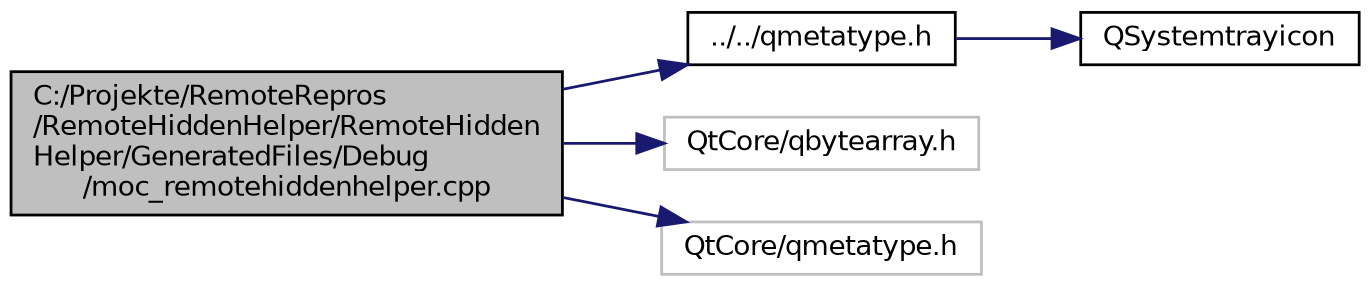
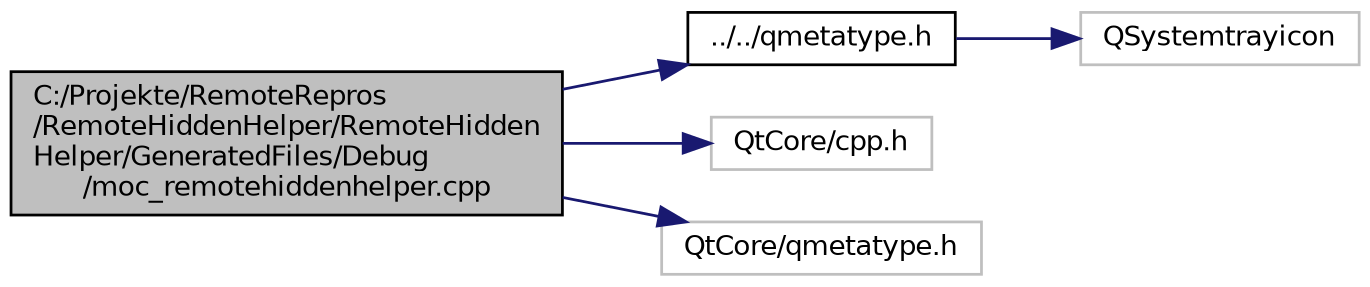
(1220, 39) -> (1220, 39)
(822, 143) -> (822, 143)
